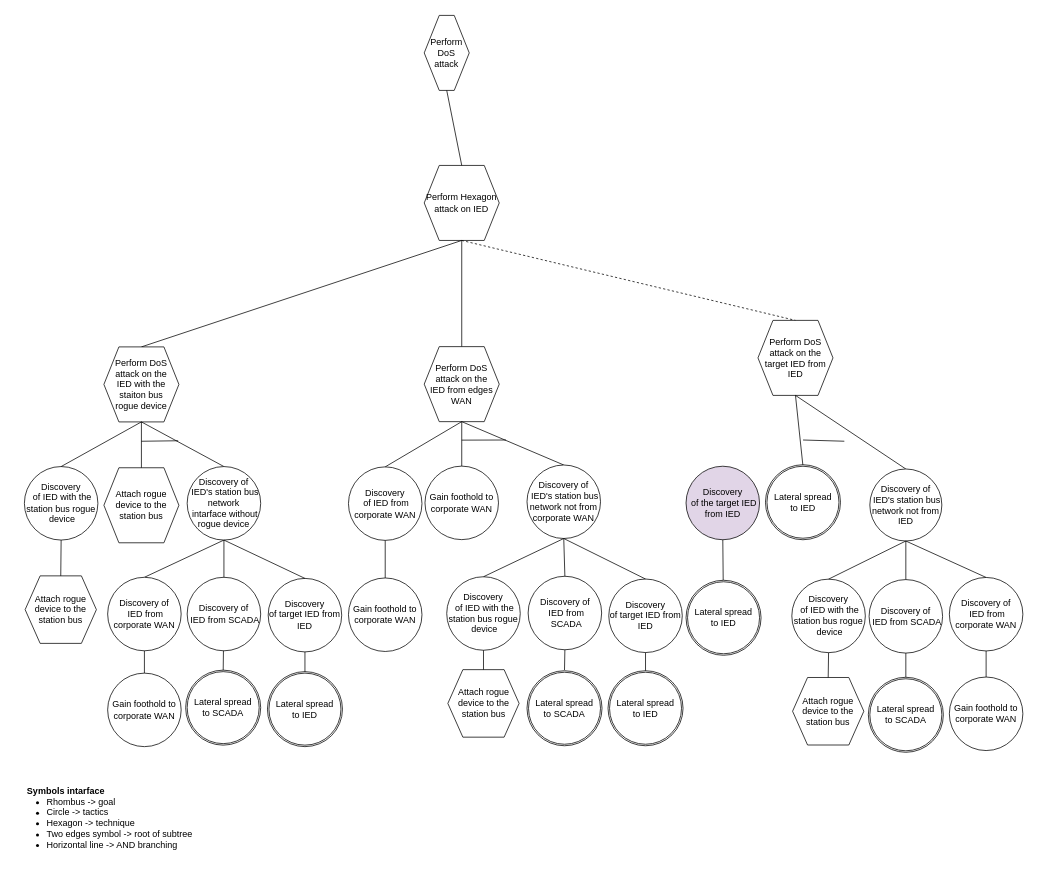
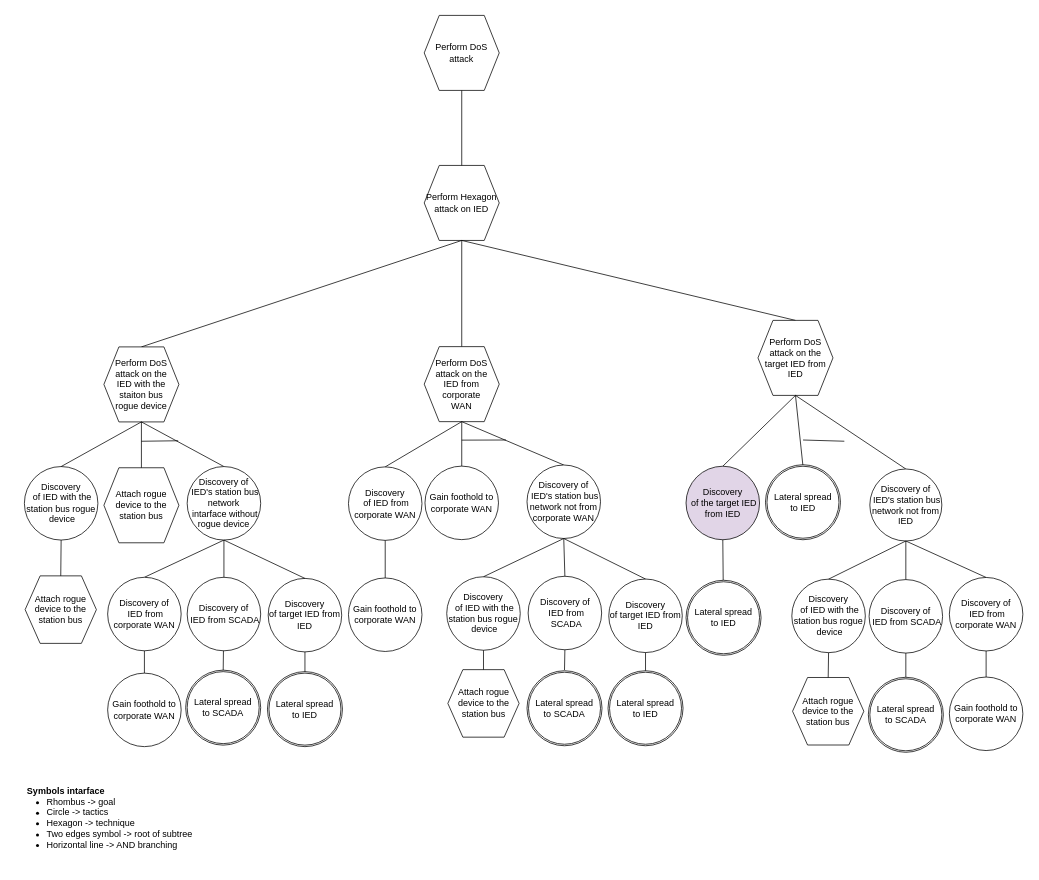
(447, 53) -> (462, 53)
(629, 280) -> (629, 280)
(462, 384) -> (462, 384)
none -> (758, 432)
